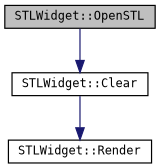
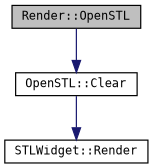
(80, 17) -> (76, 17)
(80, 84) -> (76, 84)
